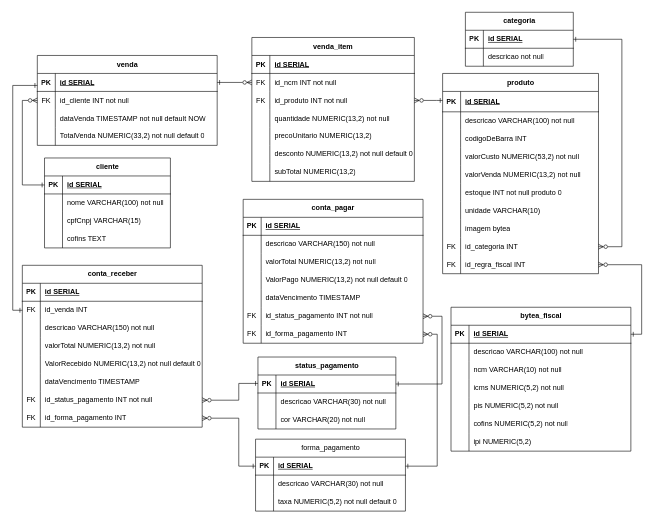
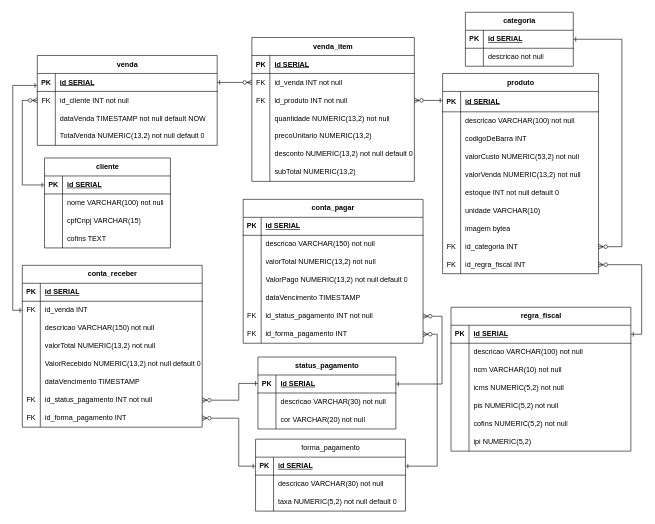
(307, 83) -> (311, 83)
(137, 137) -> (137, 137)
(519, 193) -> (518, 193)
(541, 317) -> (541, 317)
